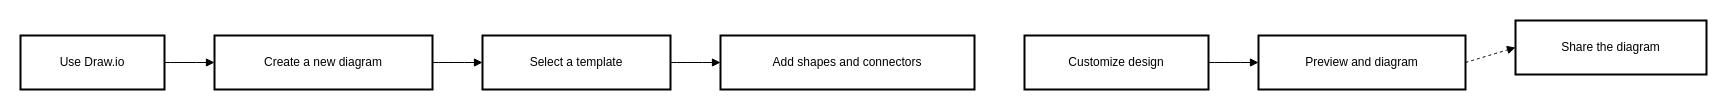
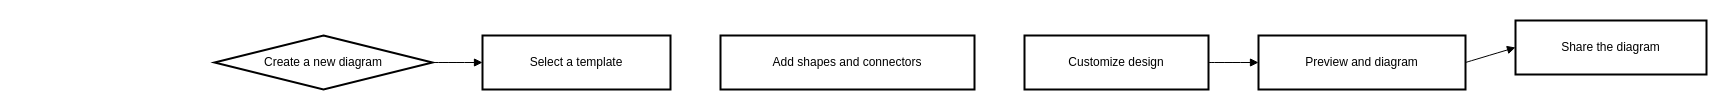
(1486, 56) -> (1486, 56)
(93, 63) -> none
(186, 63) -> none
(324, 63) -> (324, 63)
(692, 63) -> none
